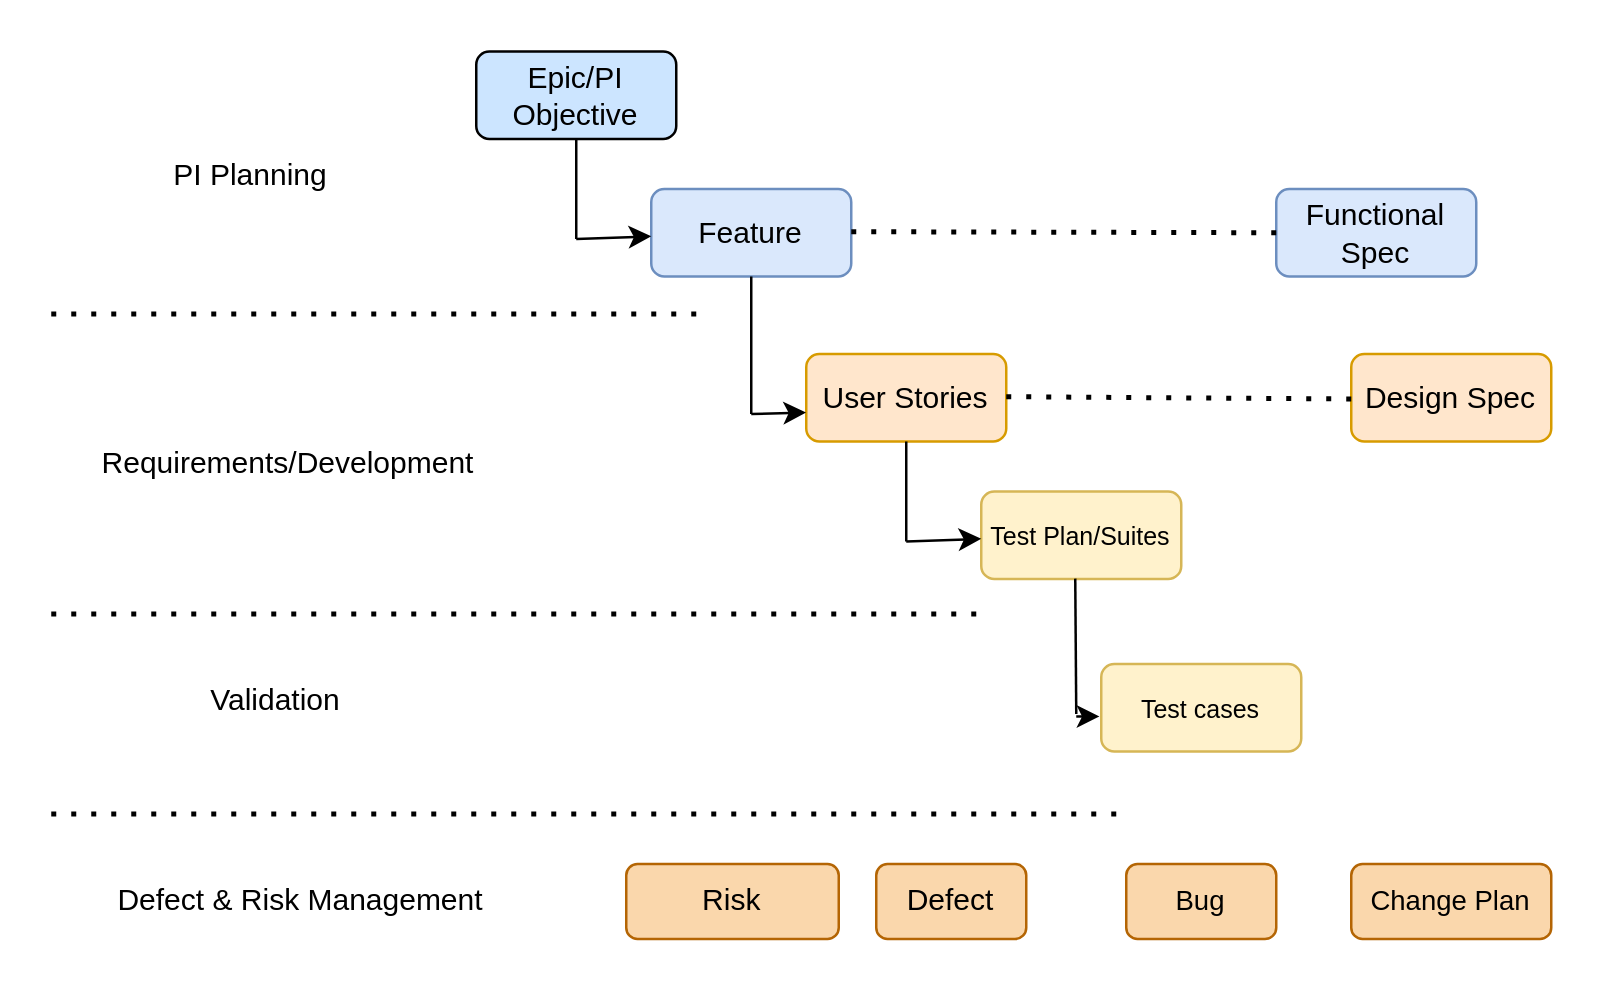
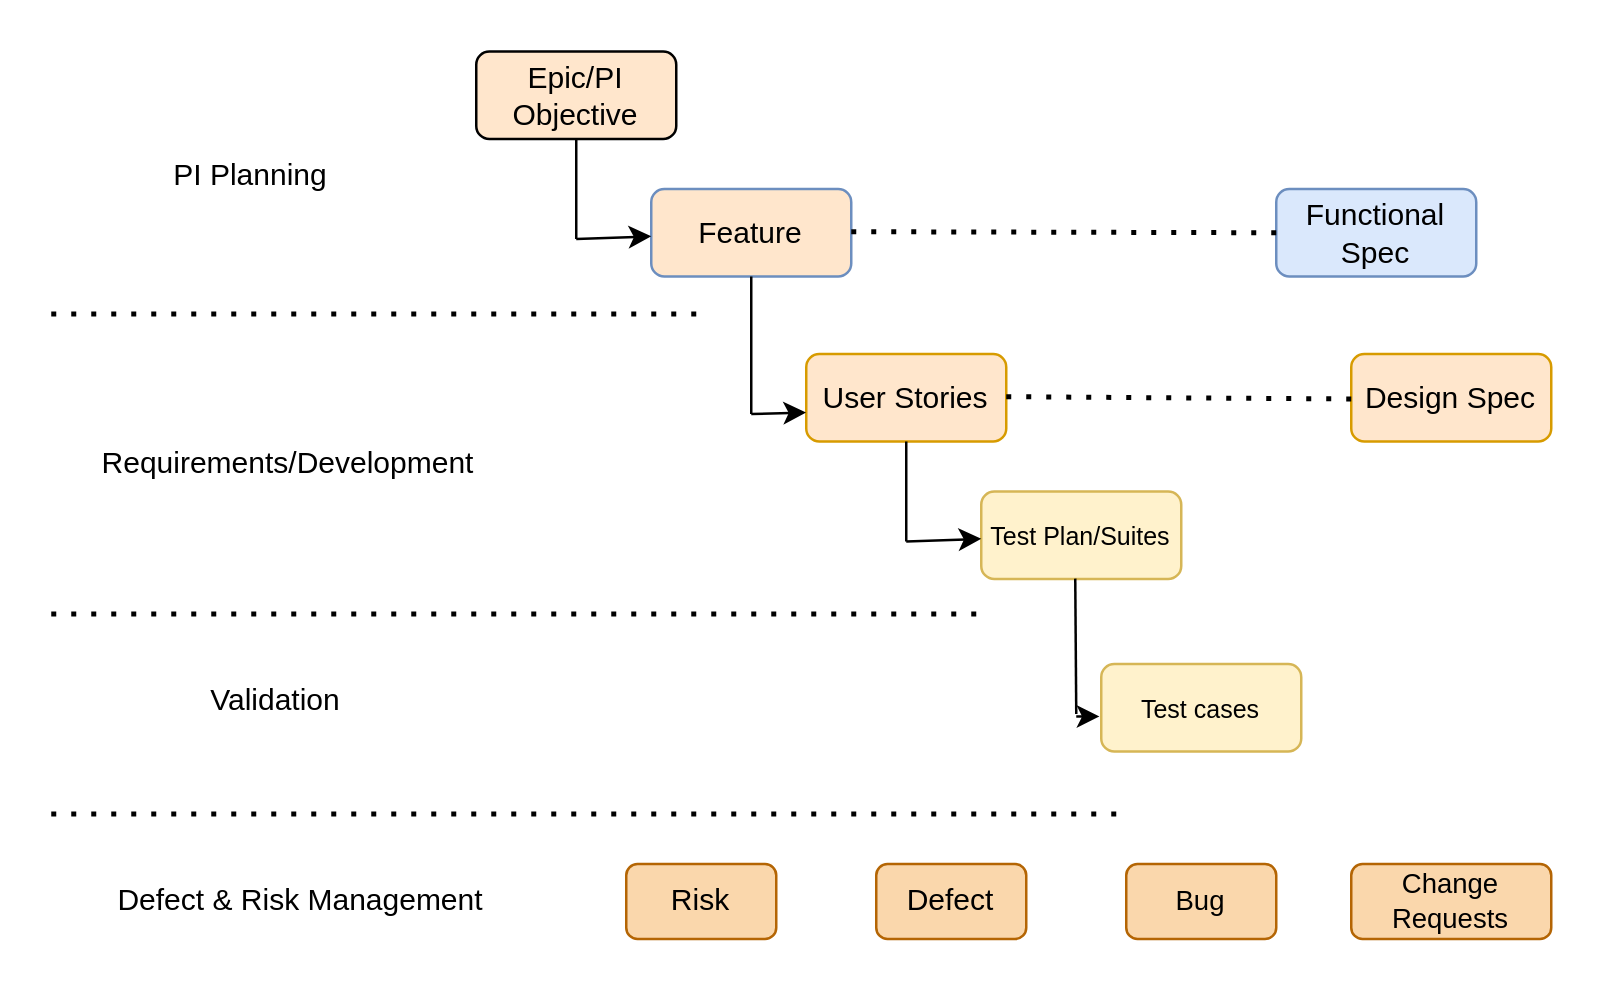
(576, 95) -> (576, 95)
(751, 233) -> (751, 233)
(733, 901) -> (701, 901)
(1451, 901) -> (1451, 901)
